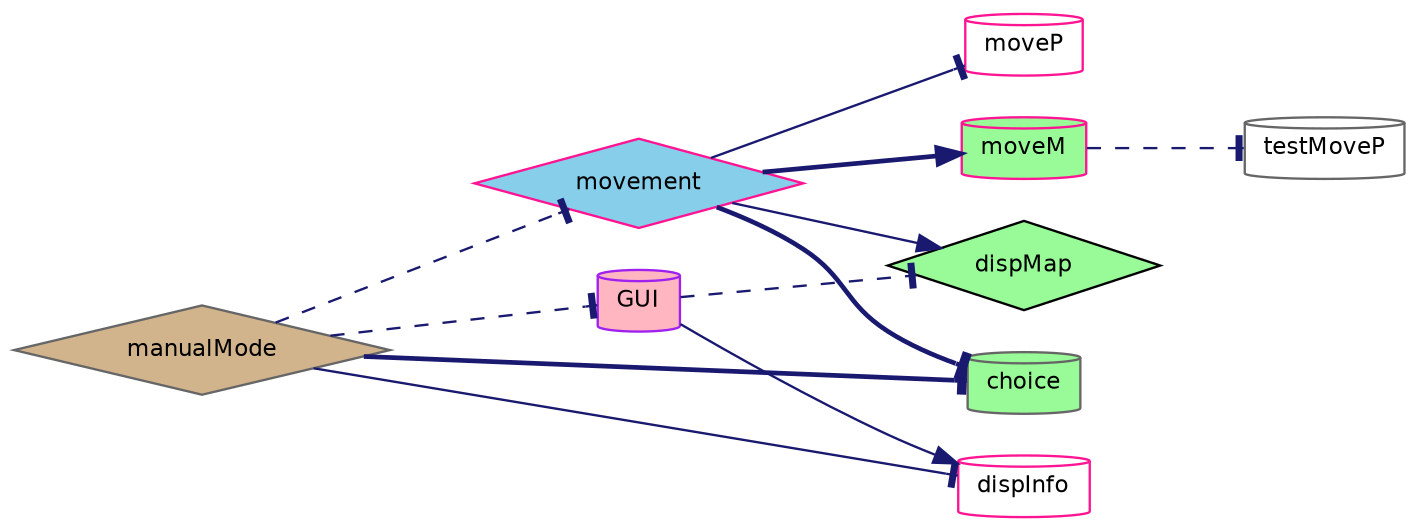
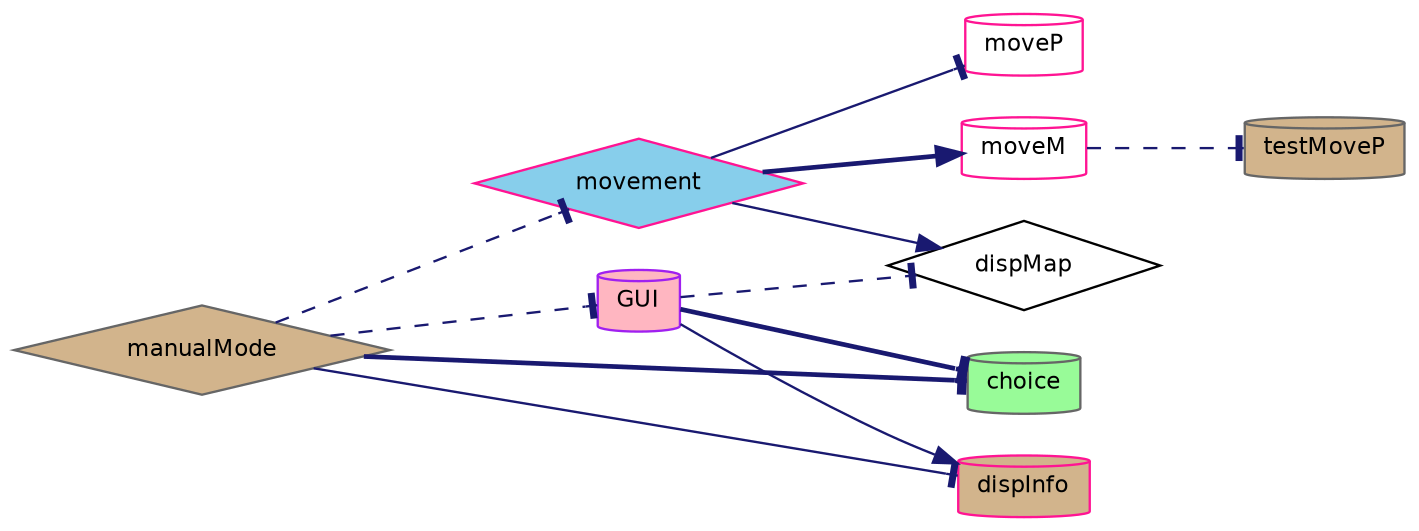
(1024, 148) -> (1024, 148)
(1325, 148) -> (1325, 148)
(824, 266) -> (818, 339)
(1024, 266) -> (1024, 266)
(1024, 486) -> (1024, 486)
